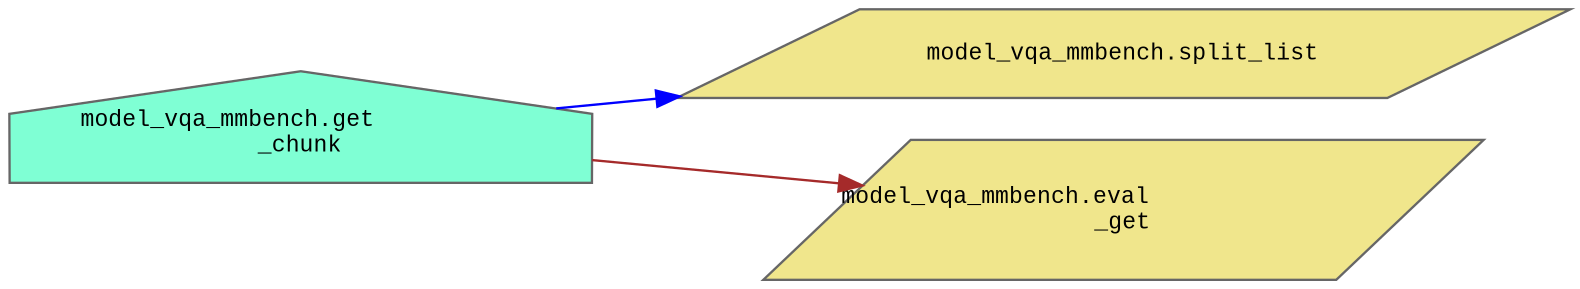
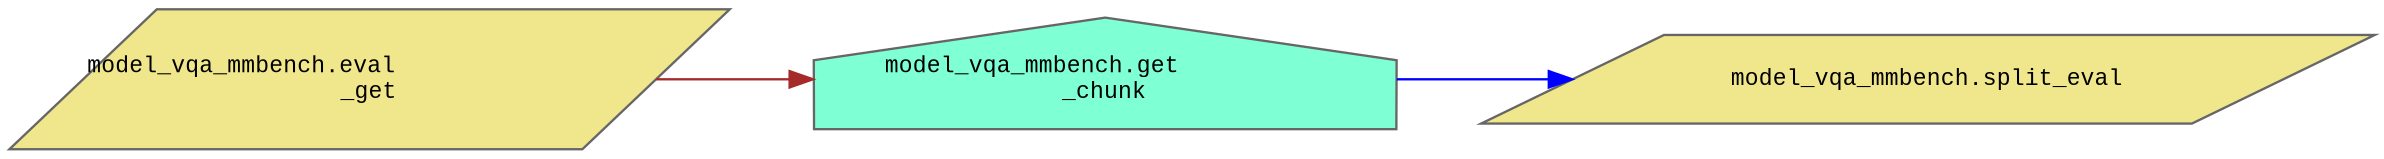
(1123, 54) -> (1928, 79)
(716, 172) -> (723, 79)
